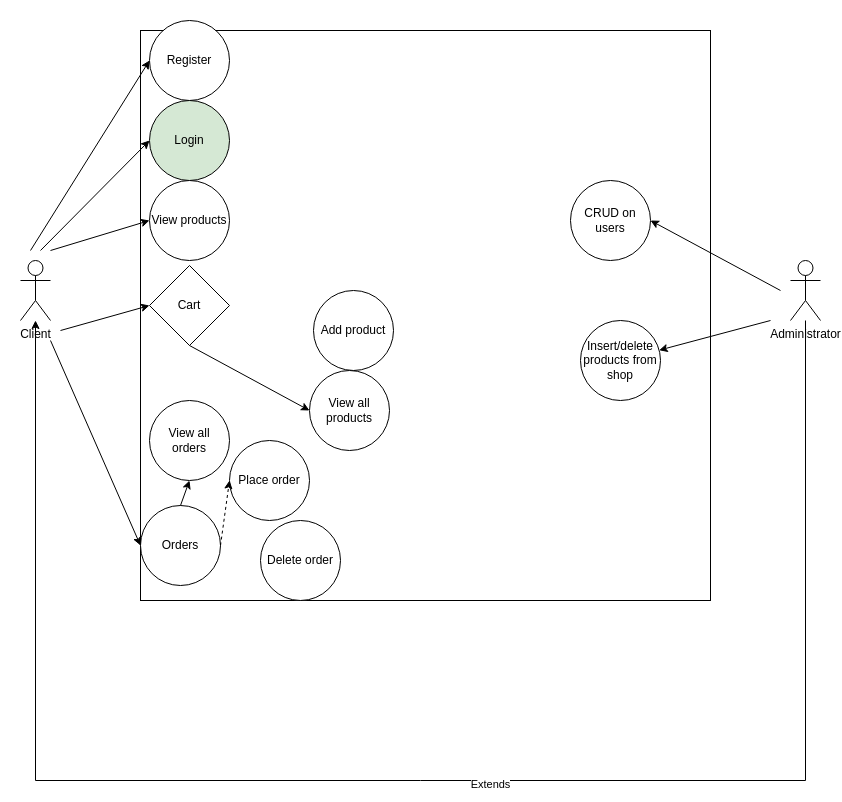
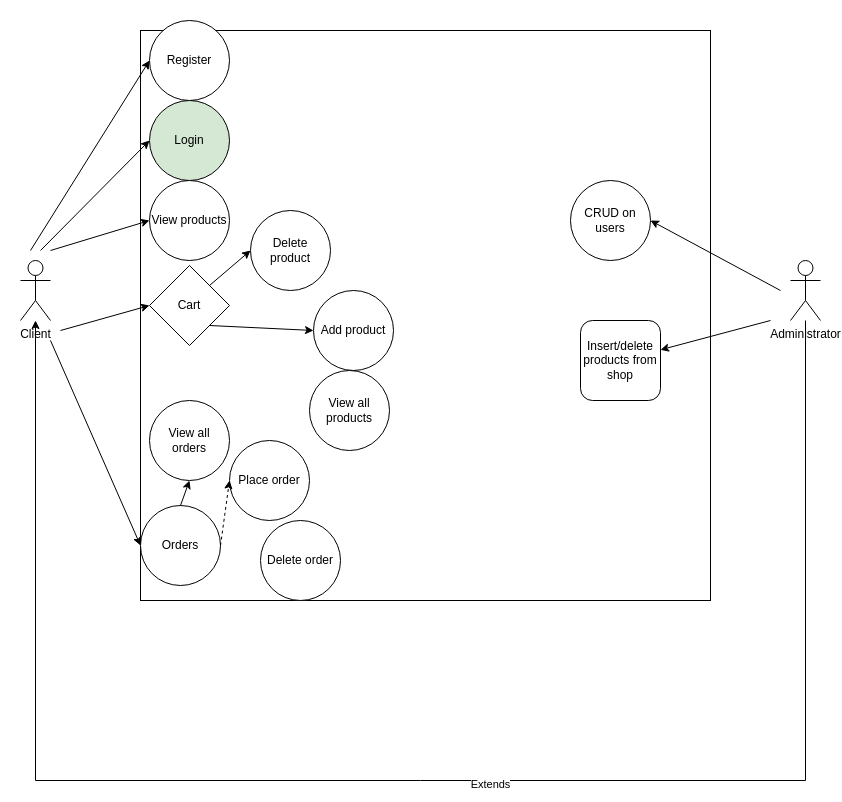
none -> (291, 251)
none -> (227, 270)
none -> (258, 328)
(621, 361) -> (621, 361)
(247, 376) -> none
